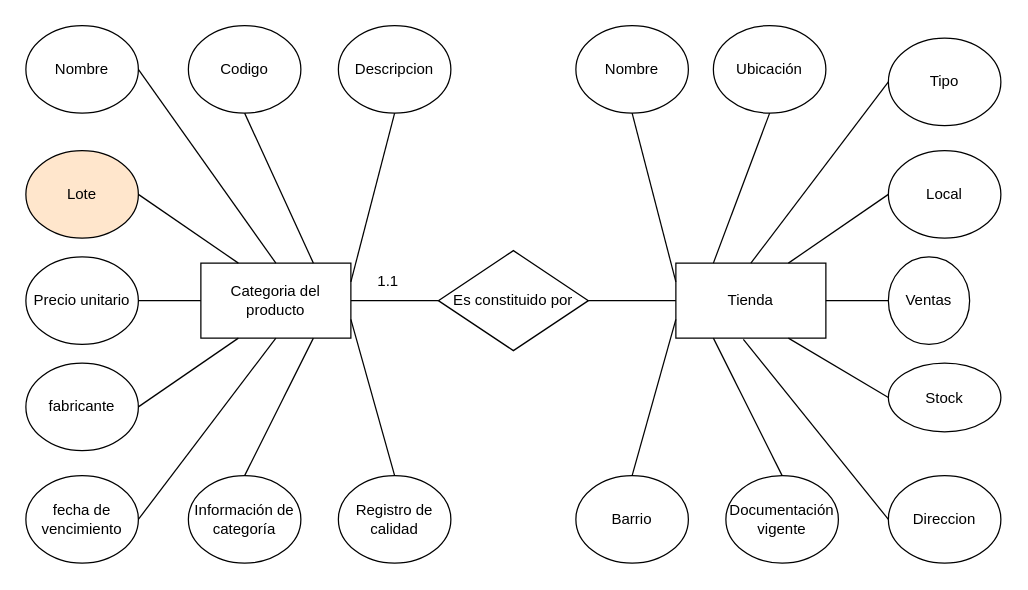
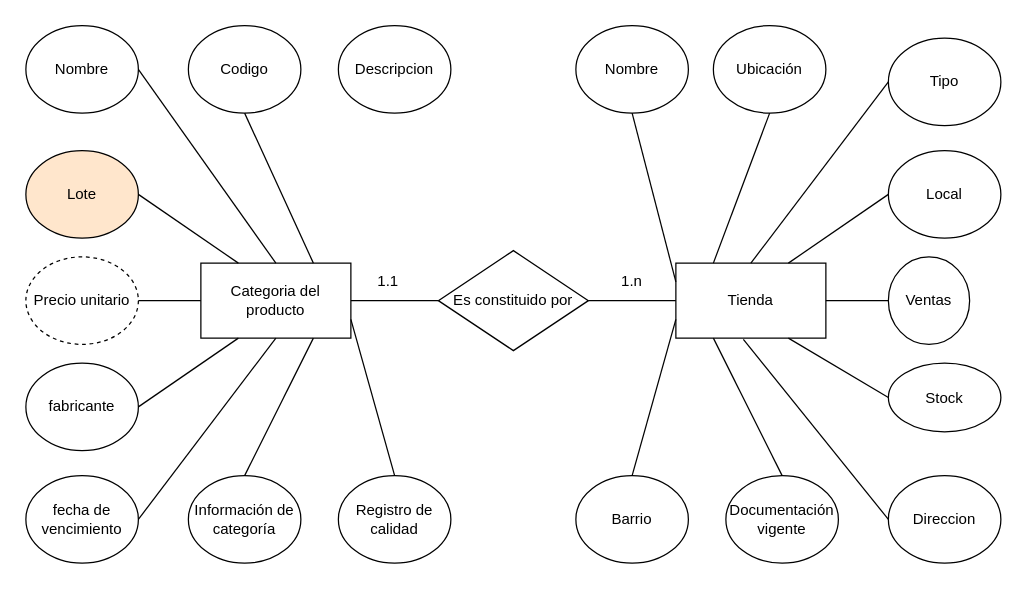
(373, 197) -> none
none -> (632, 282)
(82, 301) -> (82, 301)
